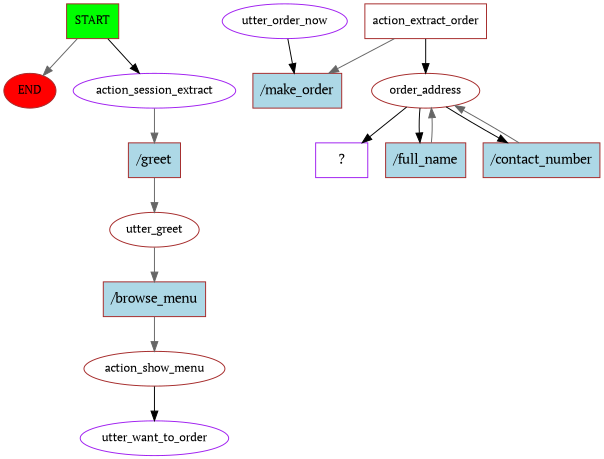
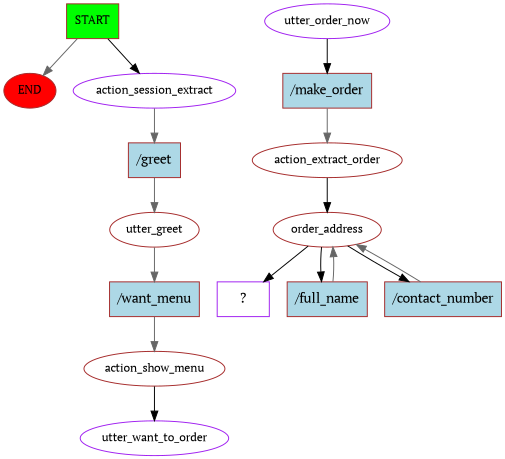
(426, 21) -> (327, 160)
(366, 54) -> (327, 121)
(154, 299) -> (154, 299)
